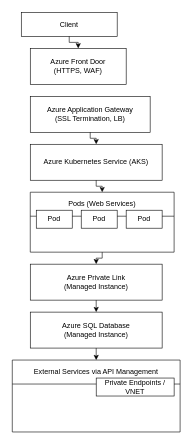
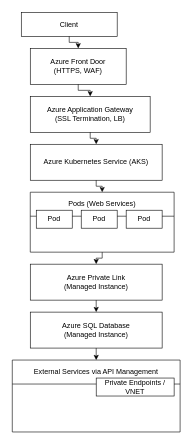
none -> (89, 90)
